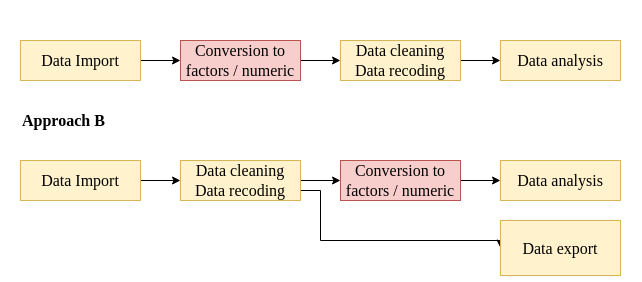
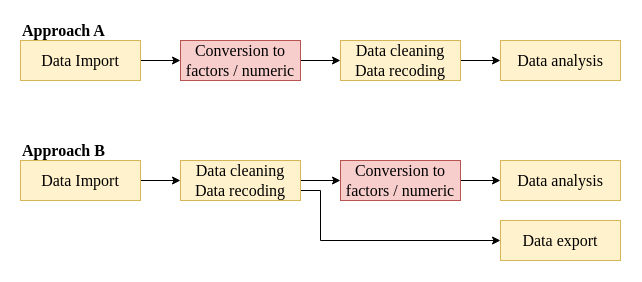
none -> (81, 31)
(81, 121) -> (81, 151)
(561, 248) -> (561, 241)
